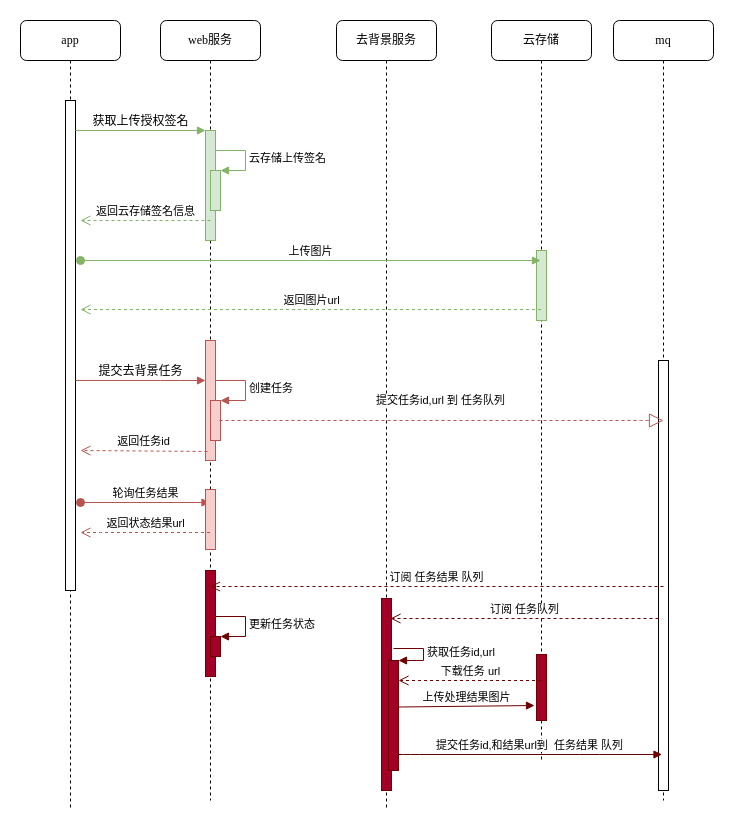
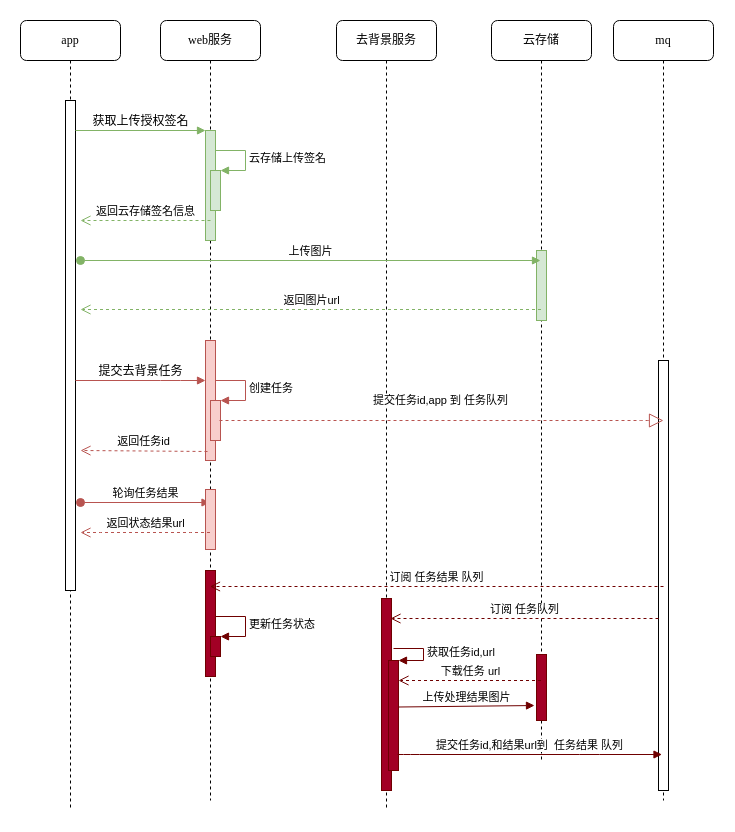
(441, 401) -> (441, 401)
